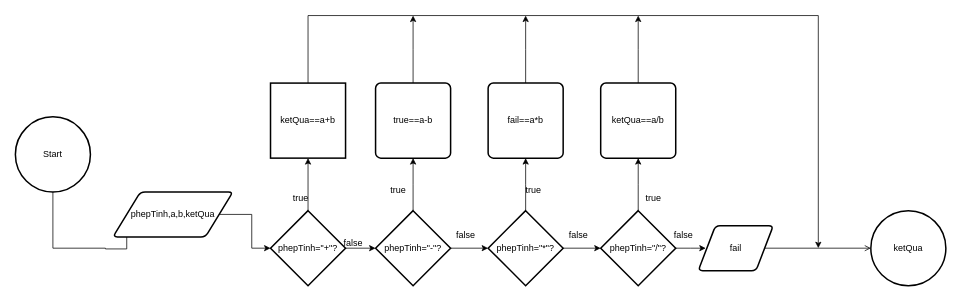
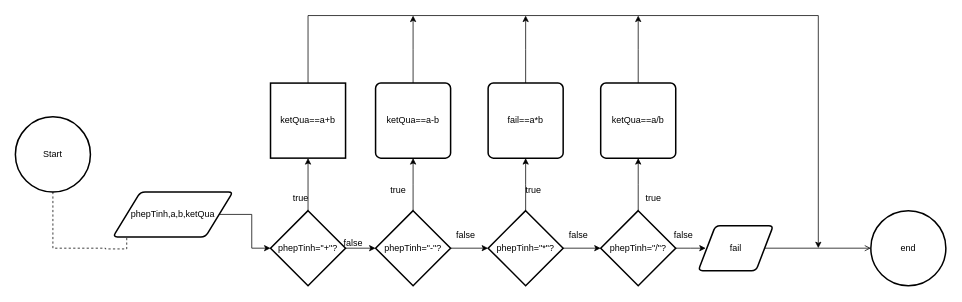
(413, 120) -> (413, 120)
(67, 248) -> (67, 248)
(908, 248) -> (908, 248)
